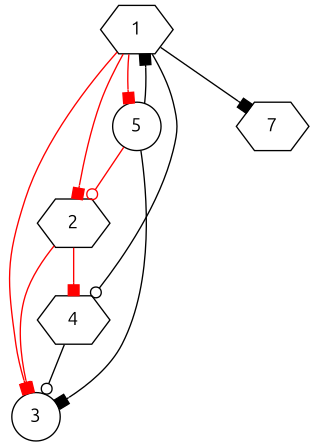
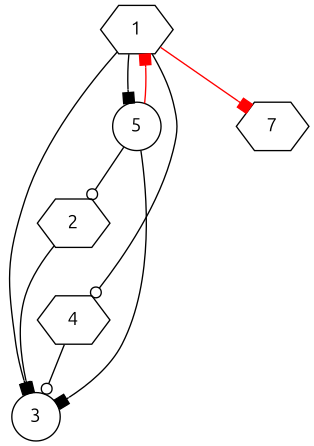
(128, 72) -> (128, 72)
(199, 74) -> (199, 74)
(146, 86) -> (146, 86)
(95, 118) -> none
(109, 168) -> (109, 168)
(24, 204) -> (24, 204)
(74, 265) -> none
(22, 309) -> (22, 309)
